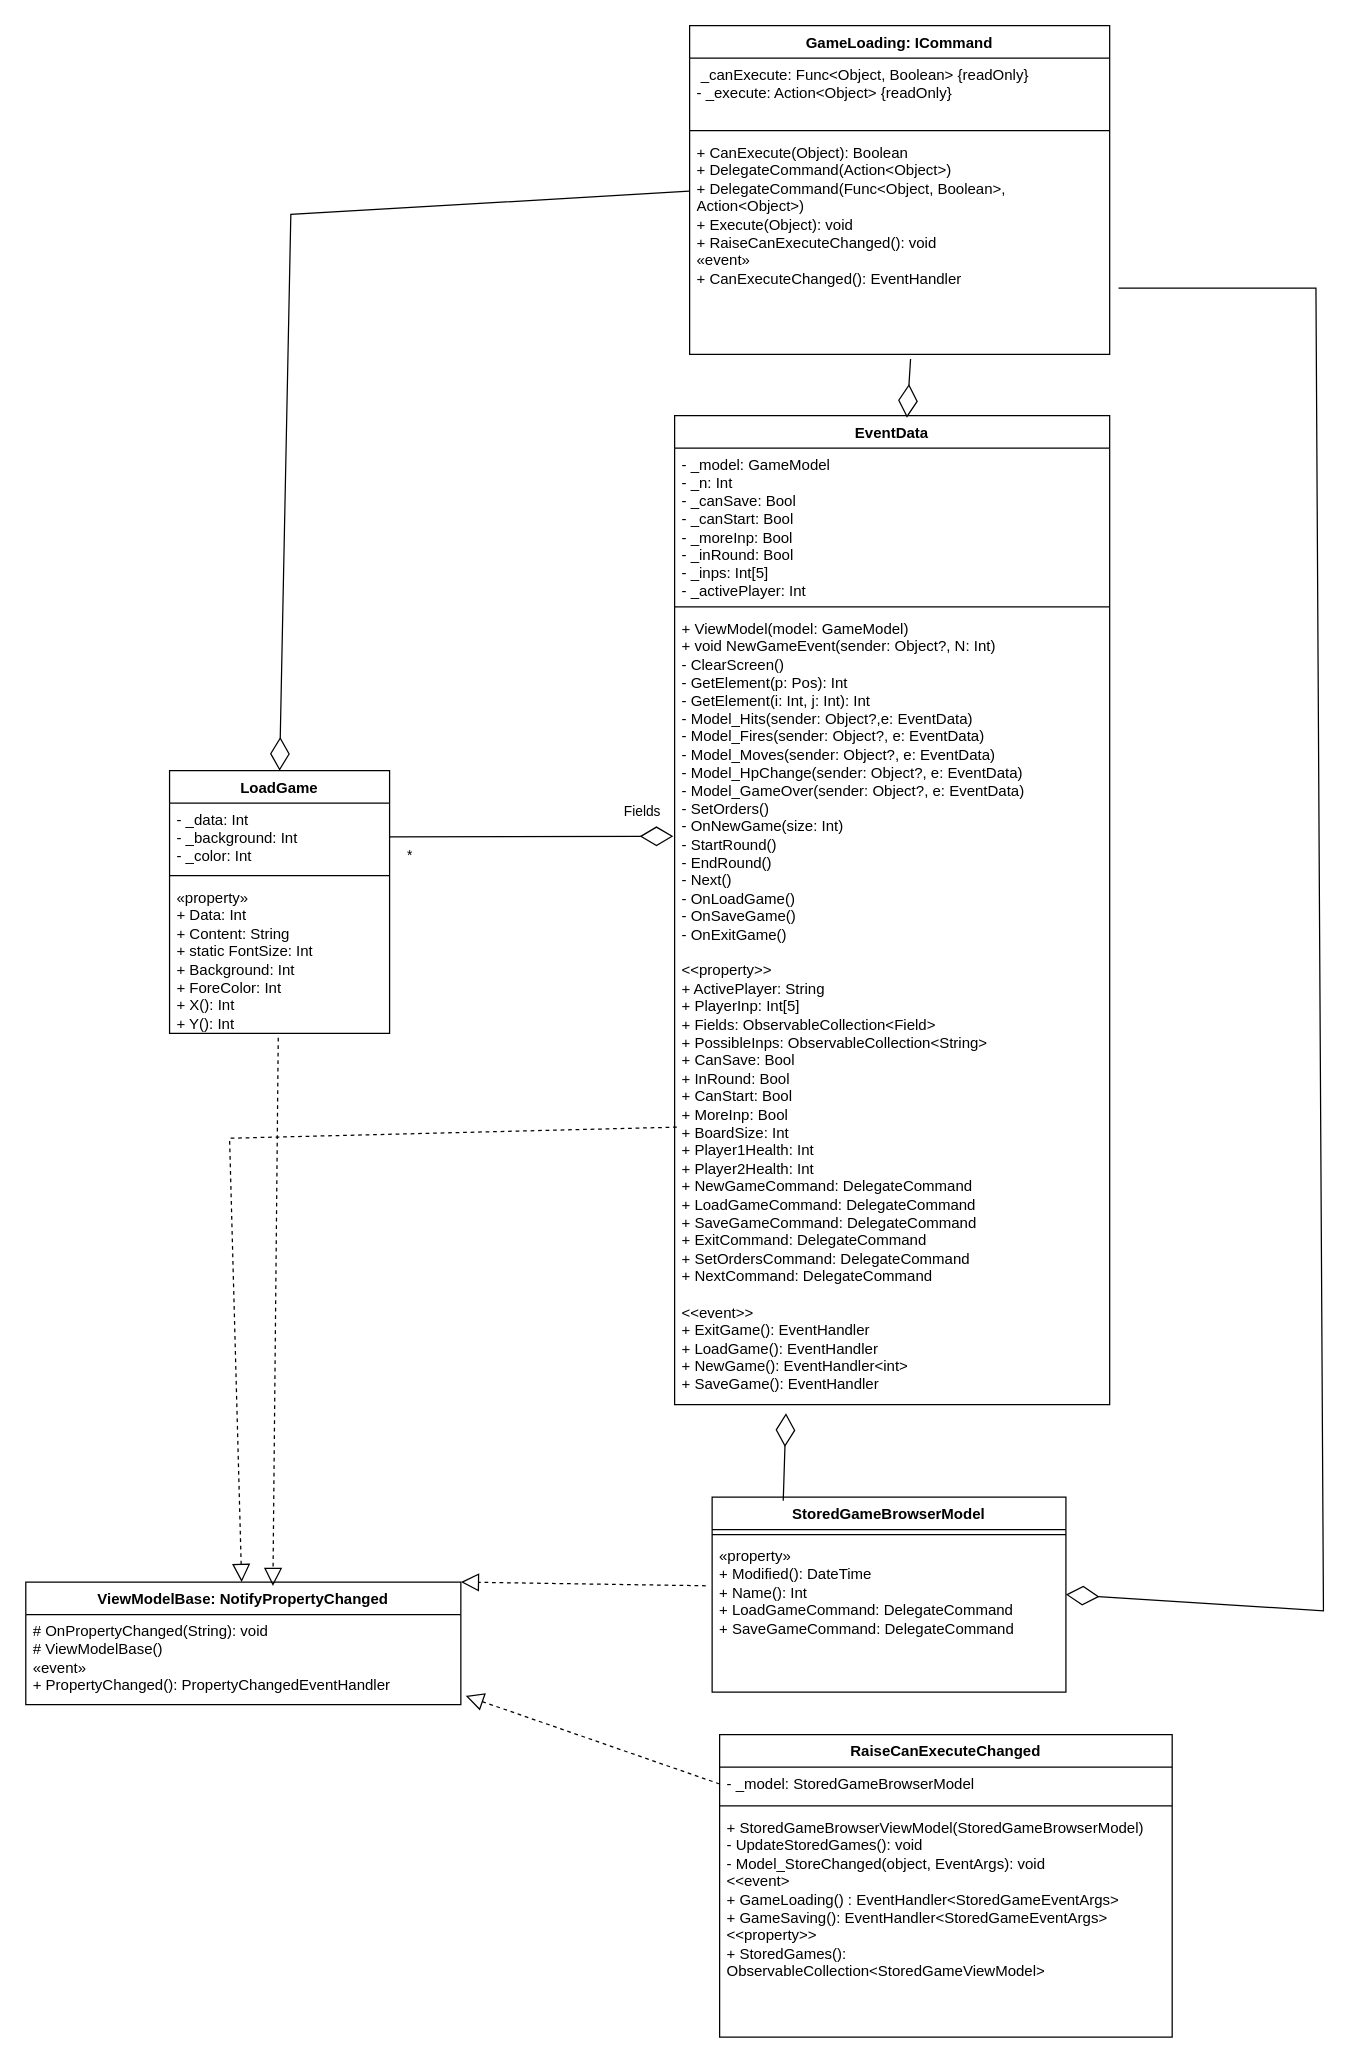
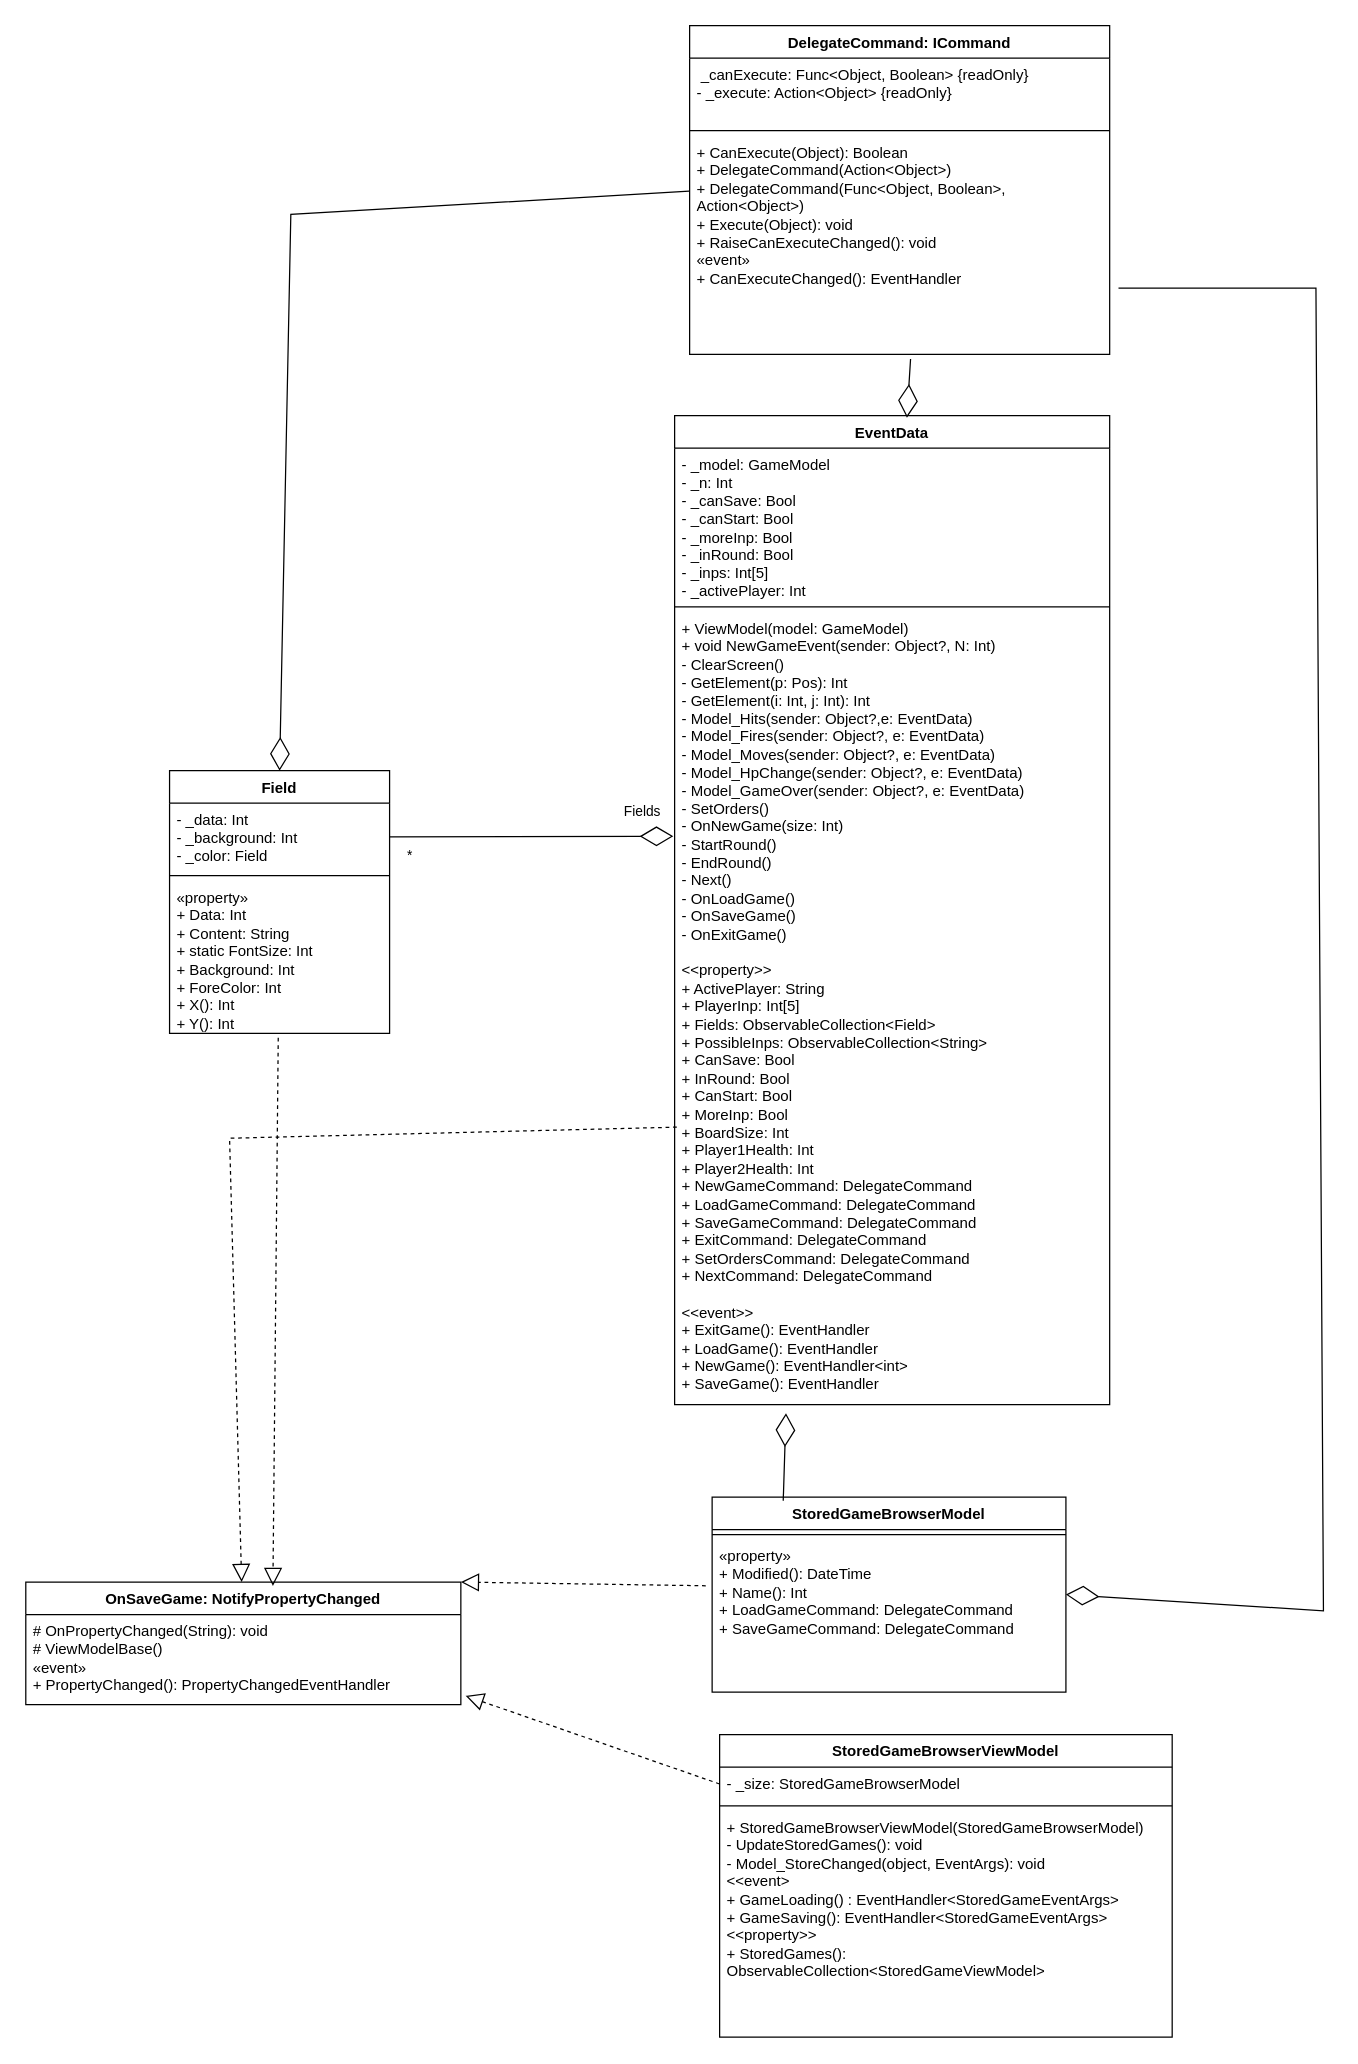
(899, 43) -> (899, 43)
(279, 788) -> (279, 788)
(247, 839) -> (247, 839)
(243, 1600) -> (243, 1600)
(946, 1752) -> (946, 1752)
(852, 1785) -> (847, 1785)
